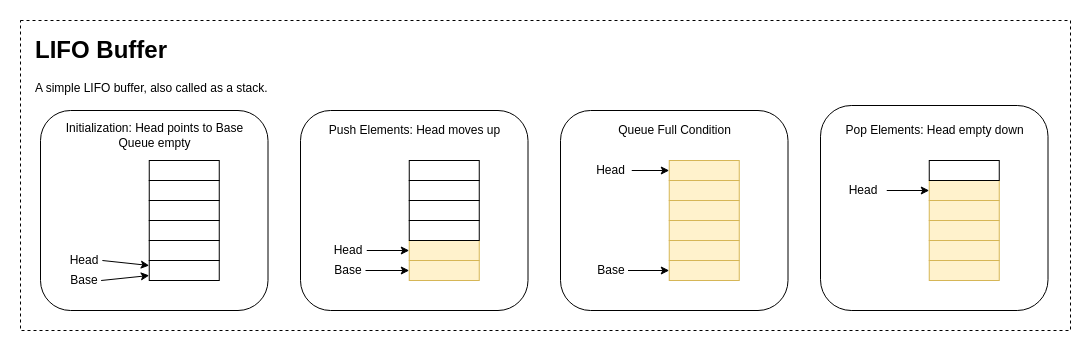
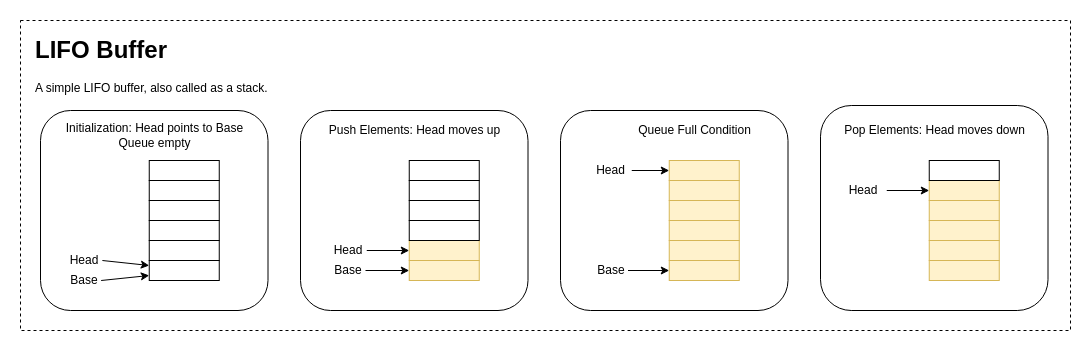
(674, 131) -> (694, 131)
(935, 131) -> (935, 131)
